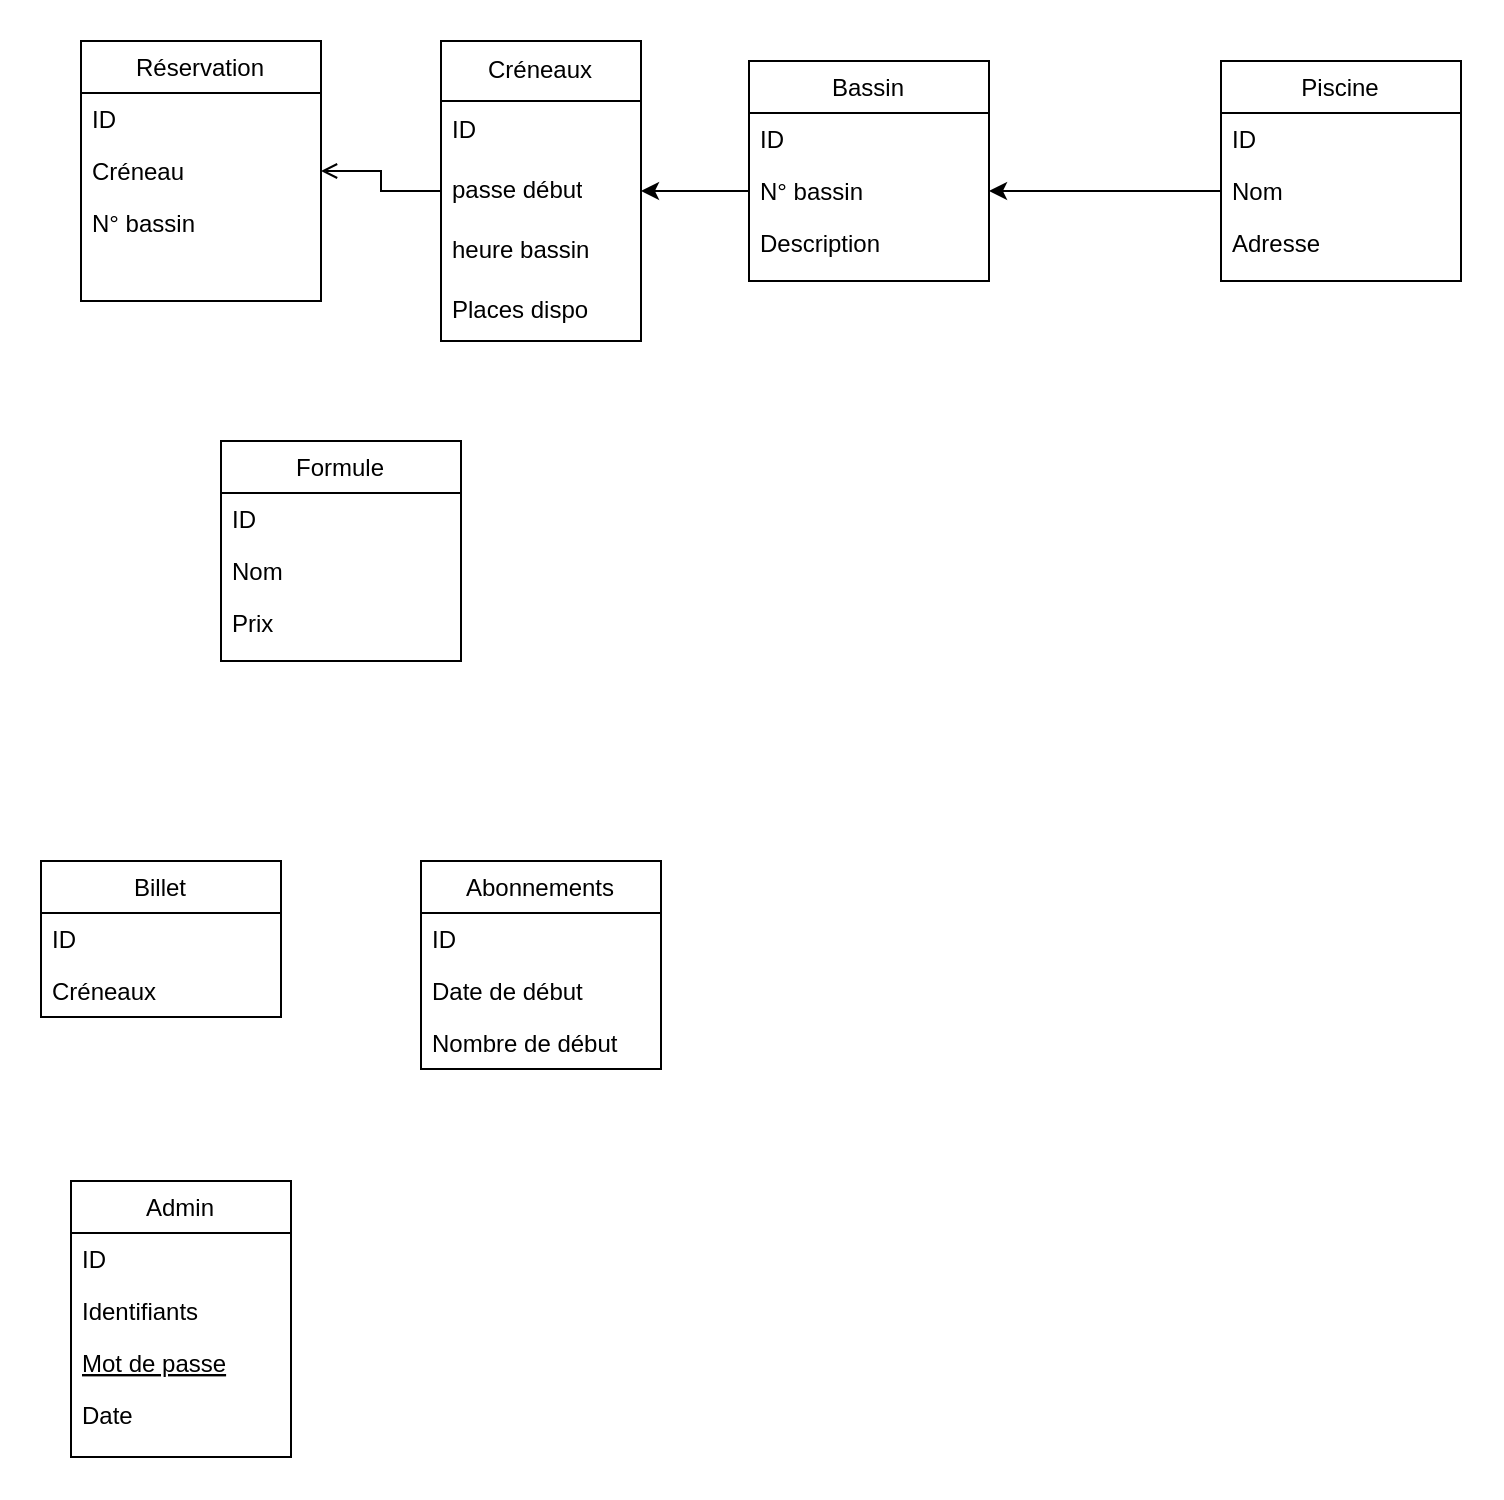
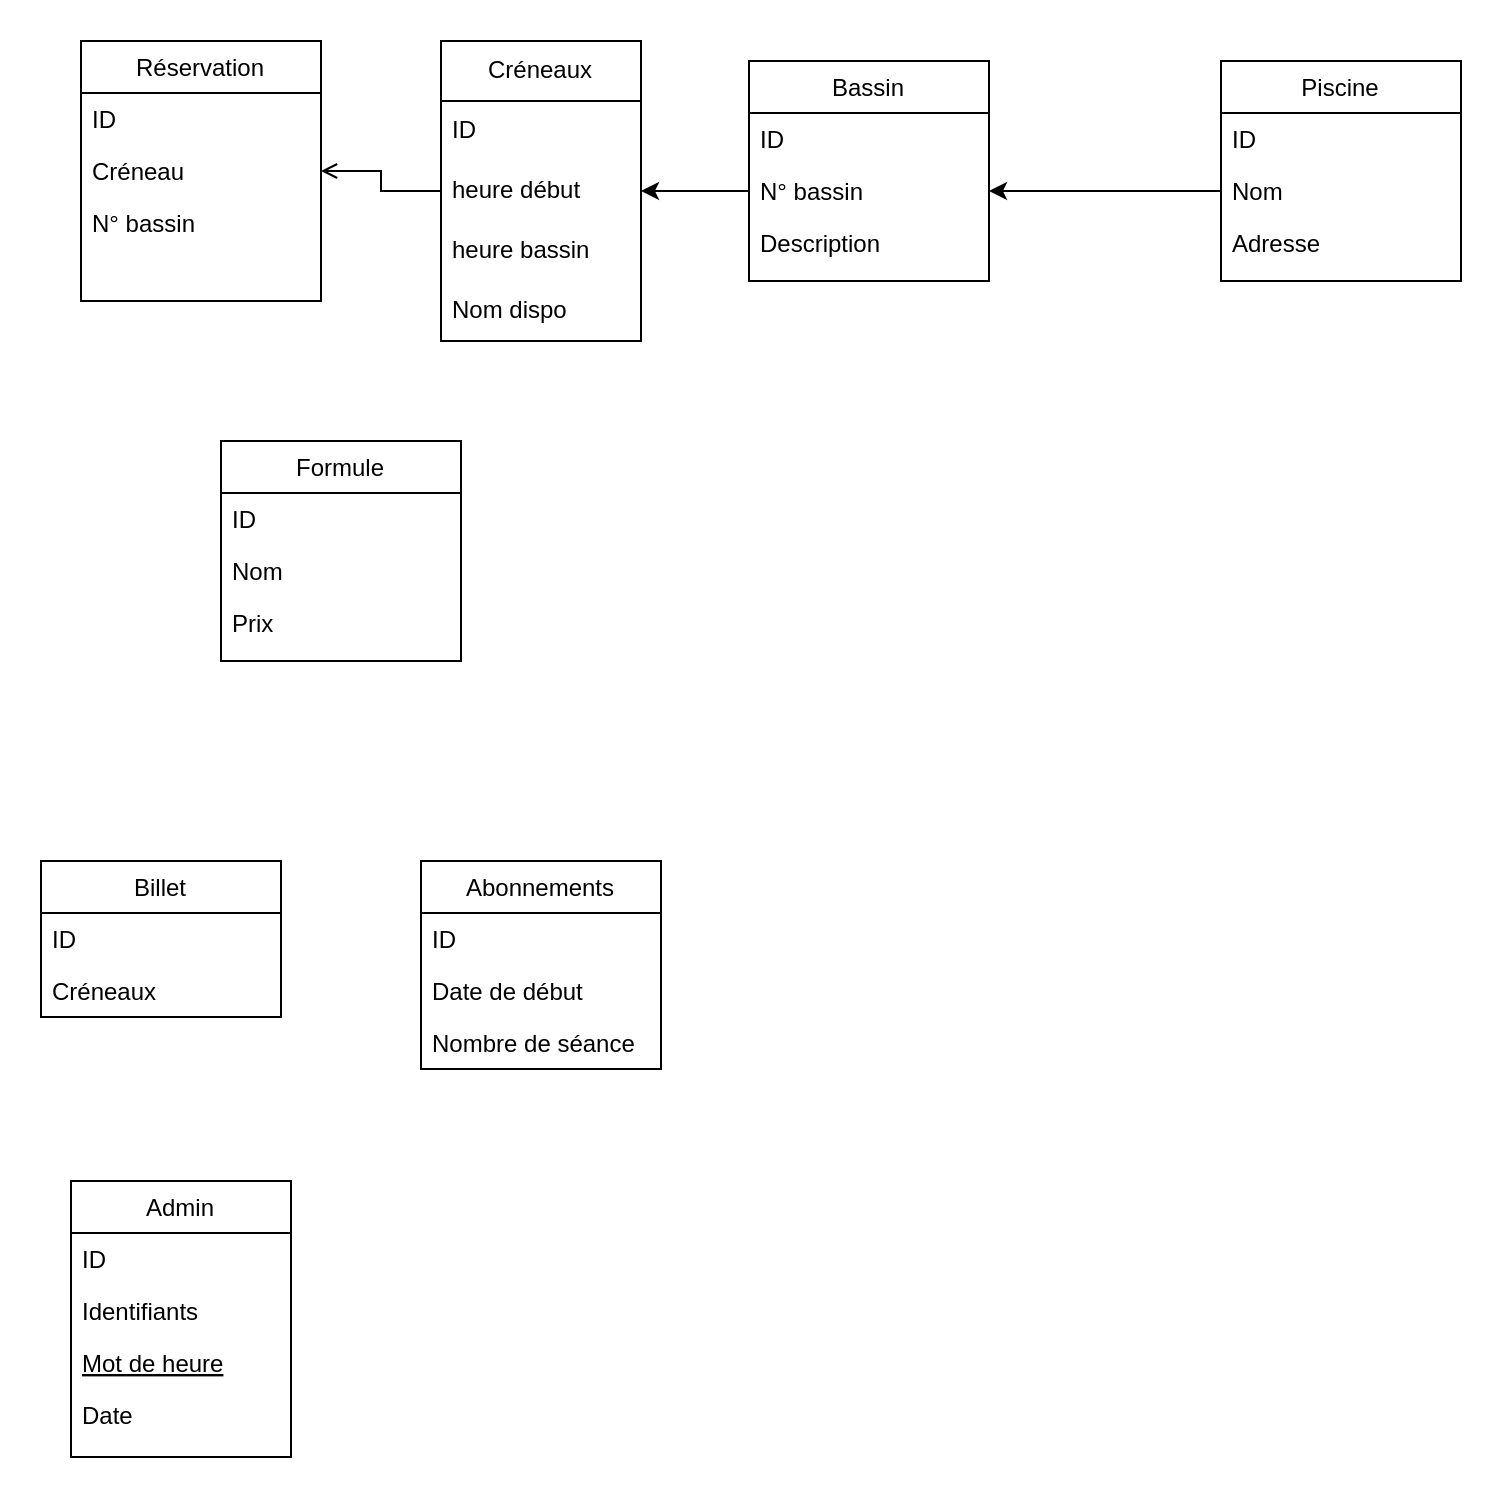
(524, 191) -> (524, 191)
(524, 311) -> (507, 311)
(527, 1044) -> (533, 1044)
(156, 1364) -> (156, 1364)
